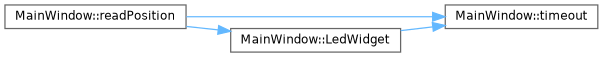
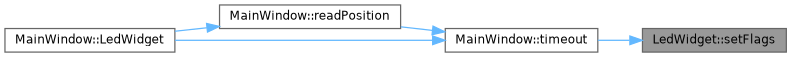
(202, 28) -> (191, 30)
none -> (714, 40)
